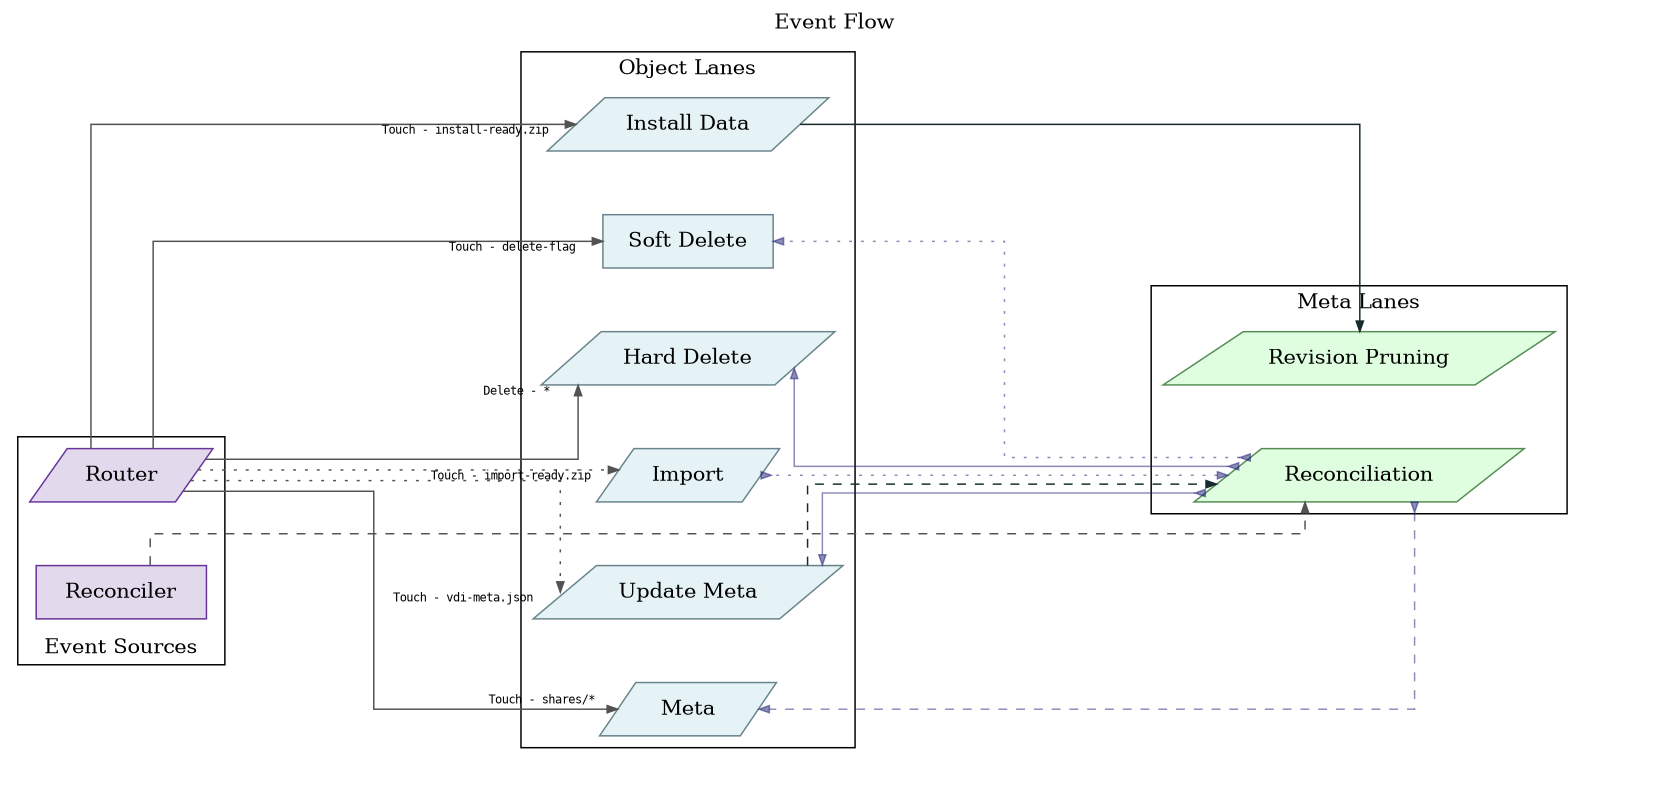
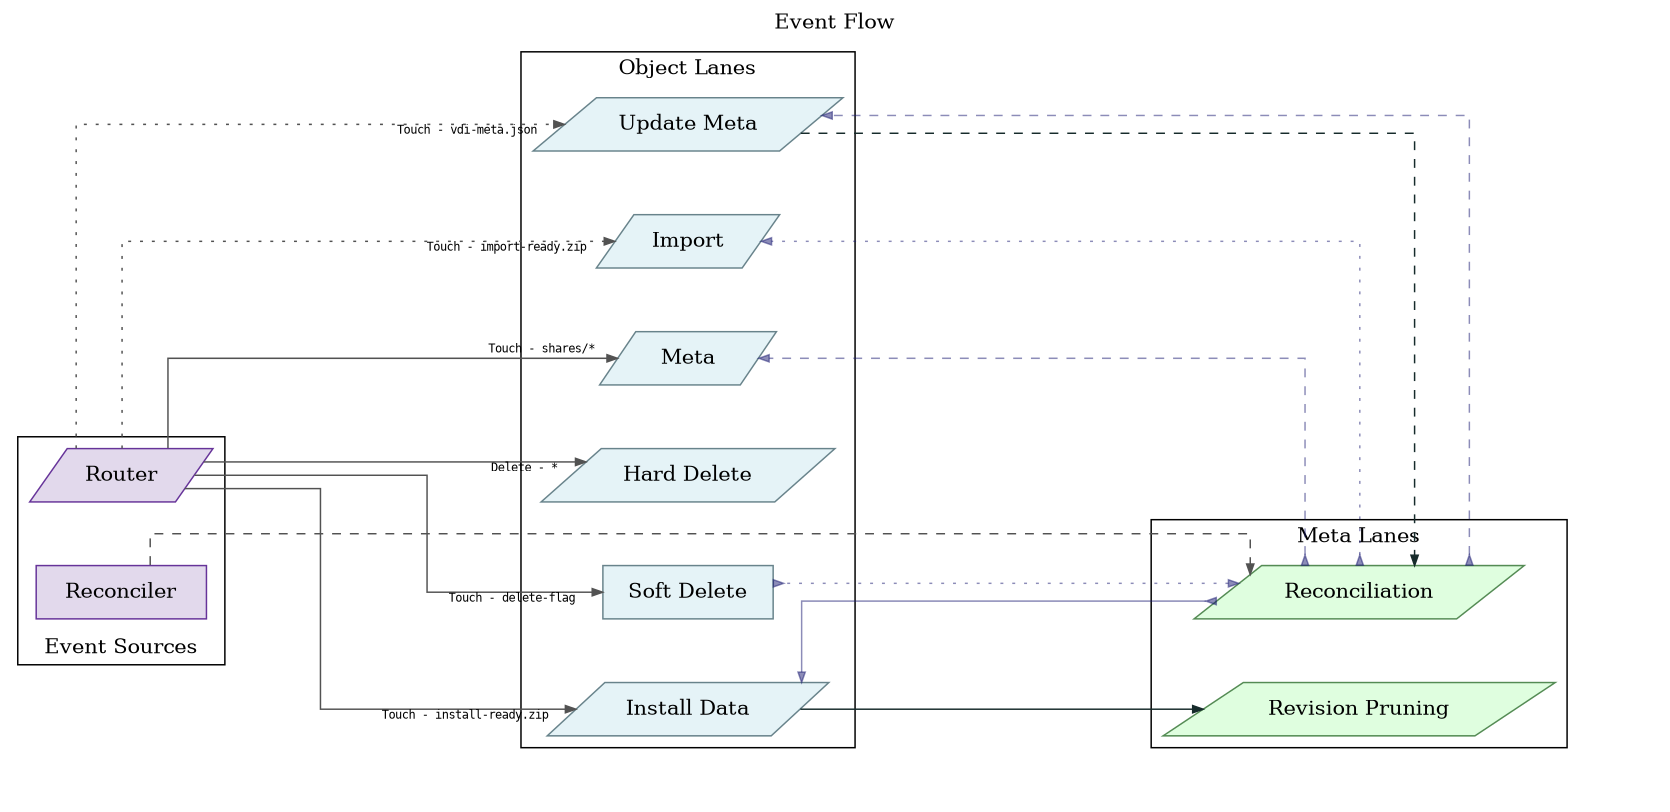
(967, 466) -> (968, 601)
(978, 493) -> (1371, 115)
